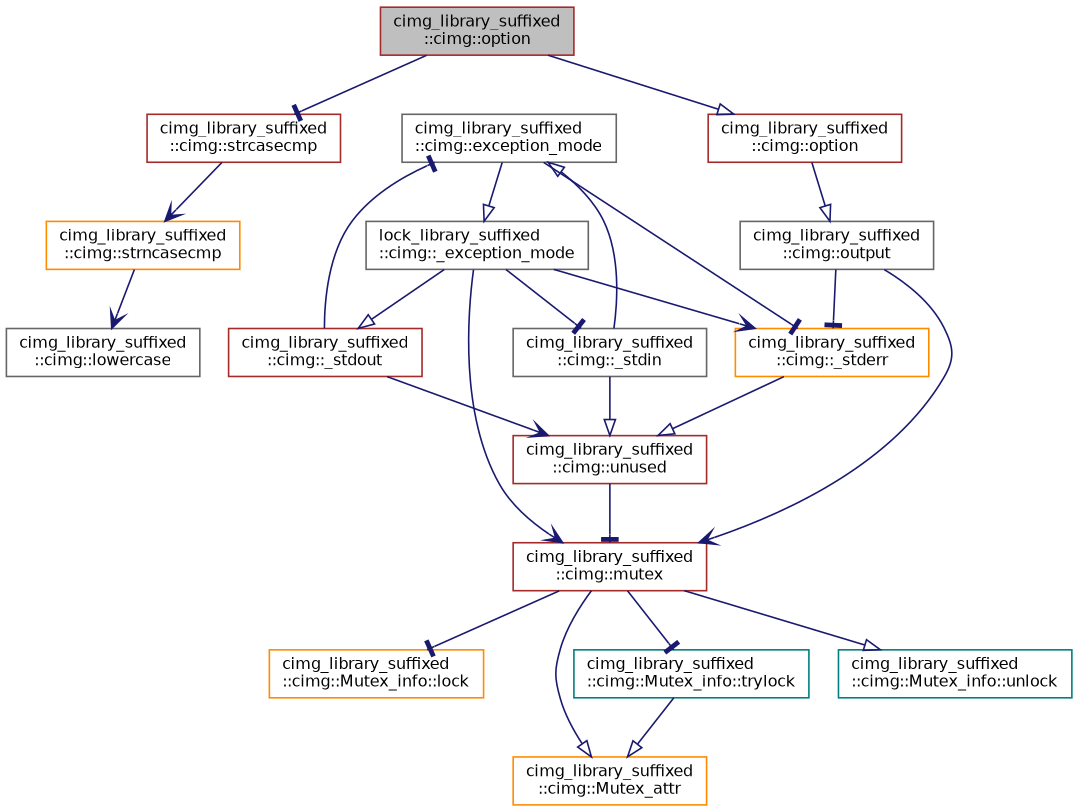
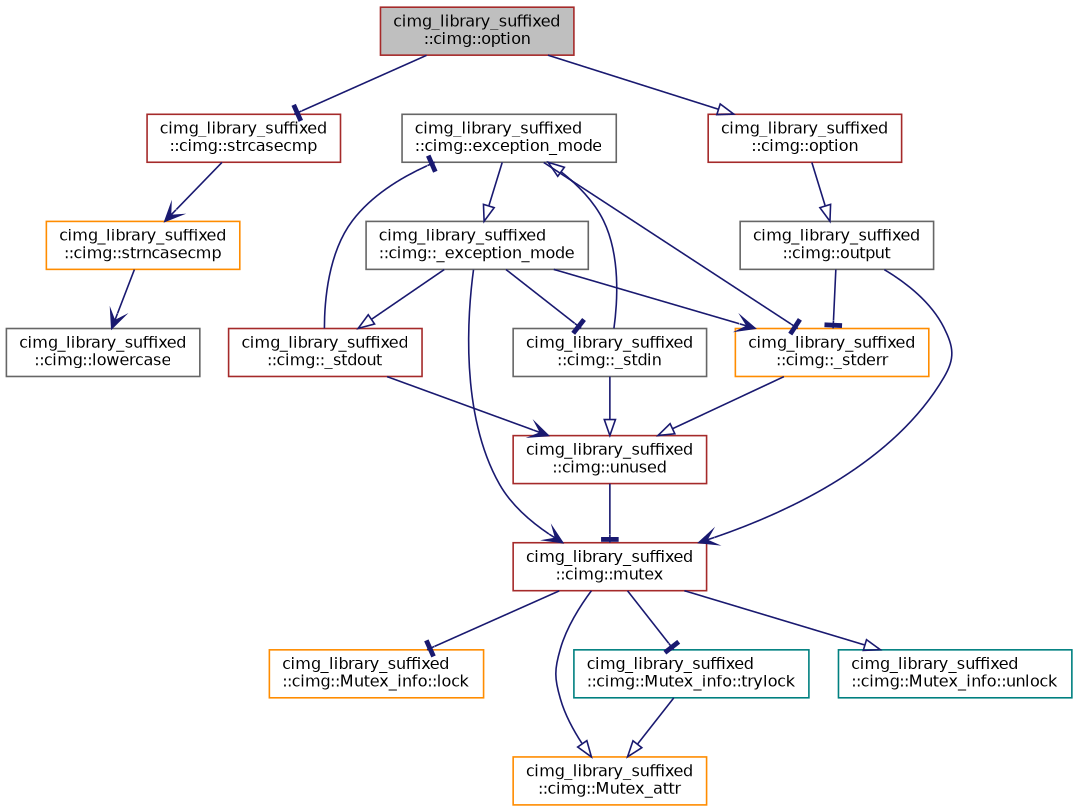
(477, 245) -> (477, 245)
